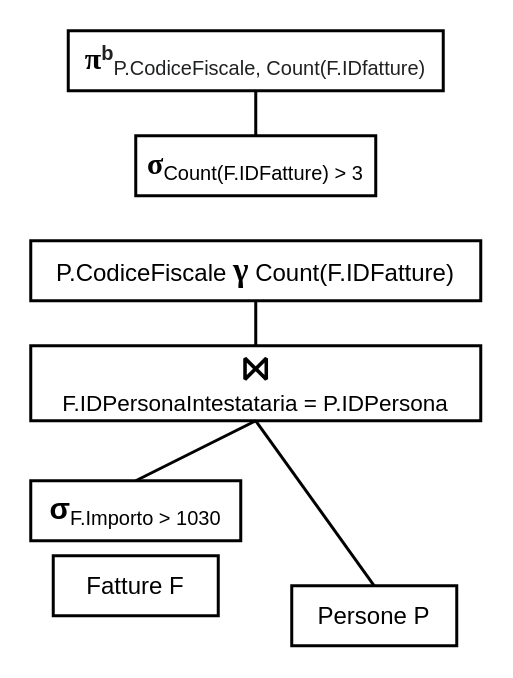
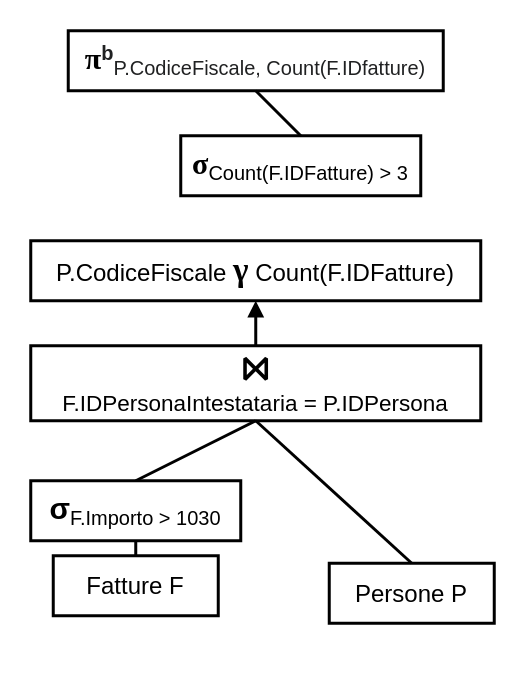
(256, 166) -> (301, 166)
(256, 311) -> (256, 318)
none -> (136, 548)
(374, 616) -> (412, 593)
